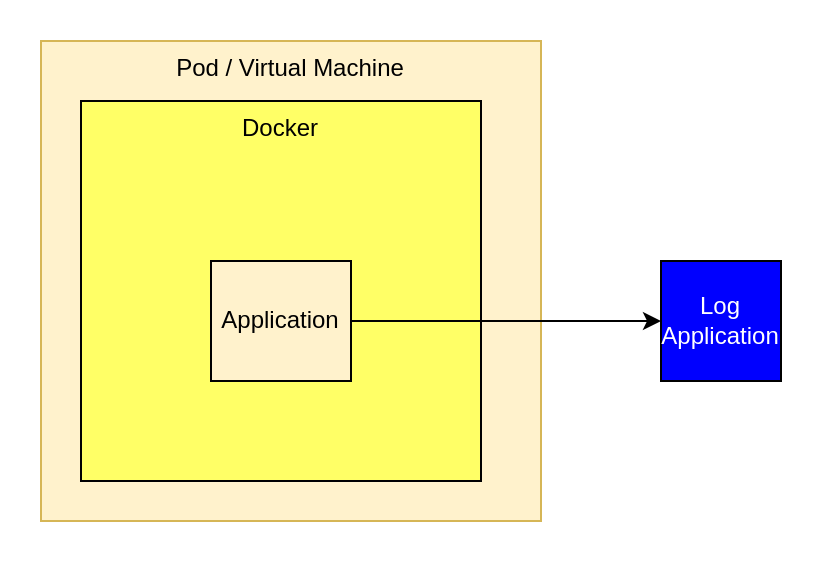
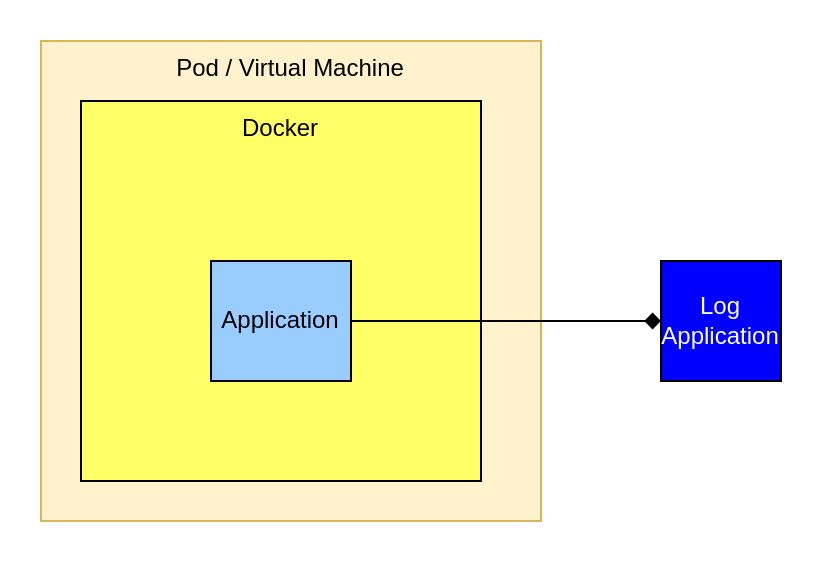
(281, 321) -> (281, 321)
(645, 321) -> (644, 321)
